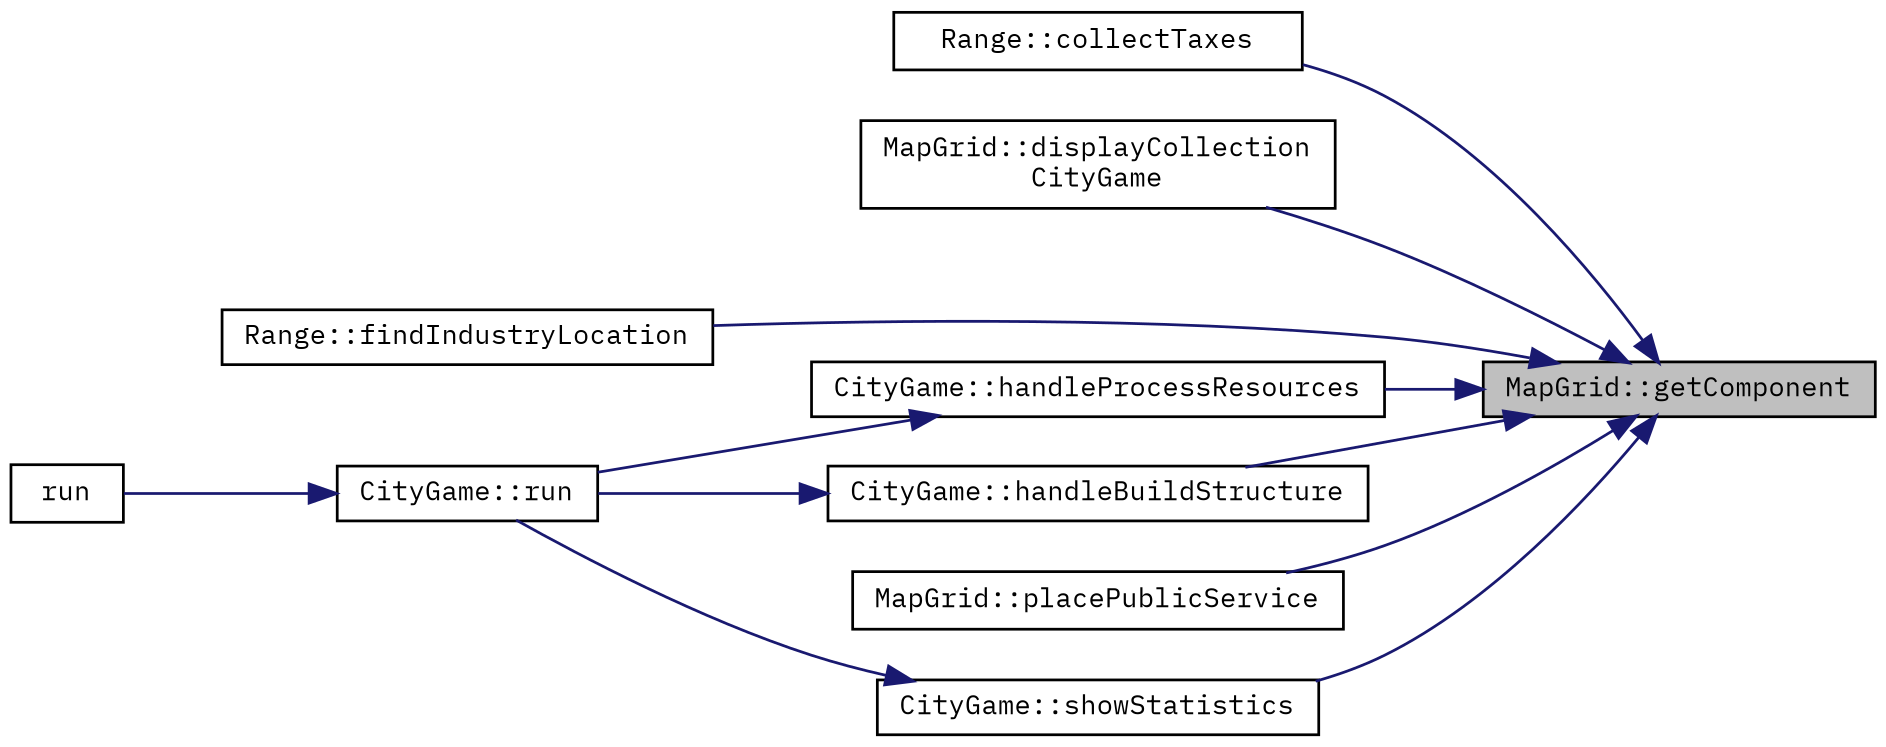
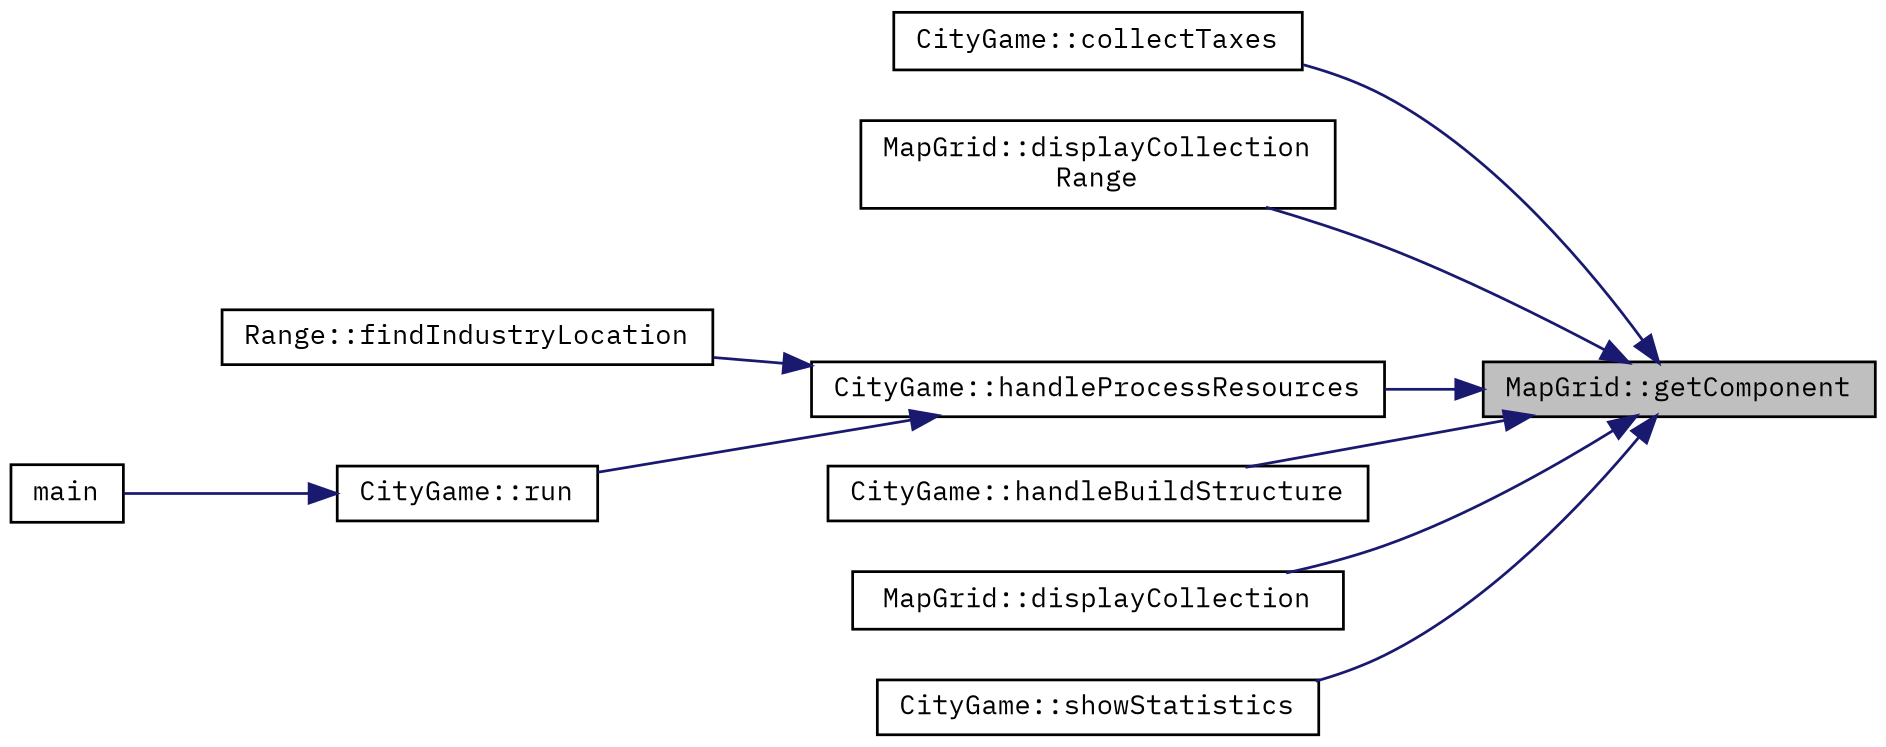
(1098, 41) -> (1098, 41)
(1098, 164) -> (1098, 164)
(1122, 323) -> (749, 360)
(67, 494) -> (67, 494)
(699, 494) -> none
(1098, 600) -> (1098, 600)
(696, 610) -> none
